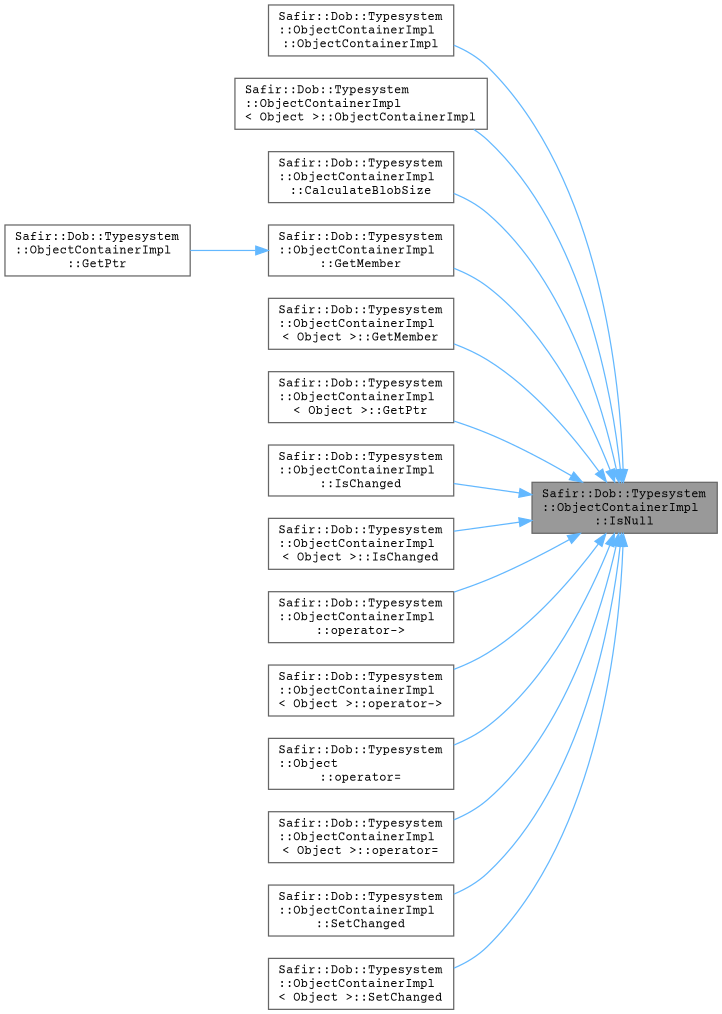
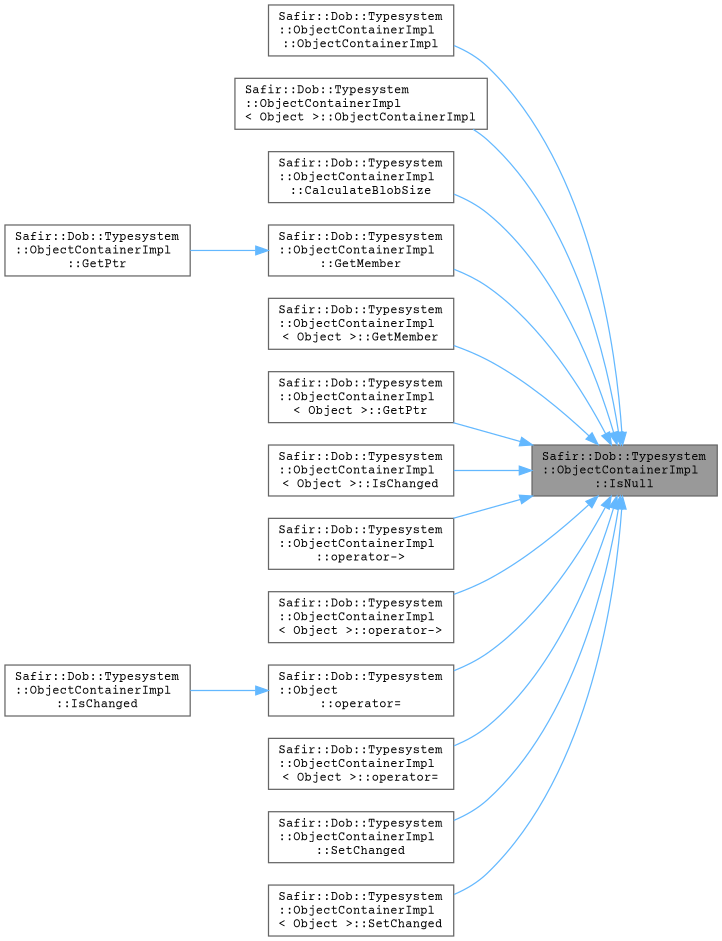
(486, 488) -> (223, 691)
